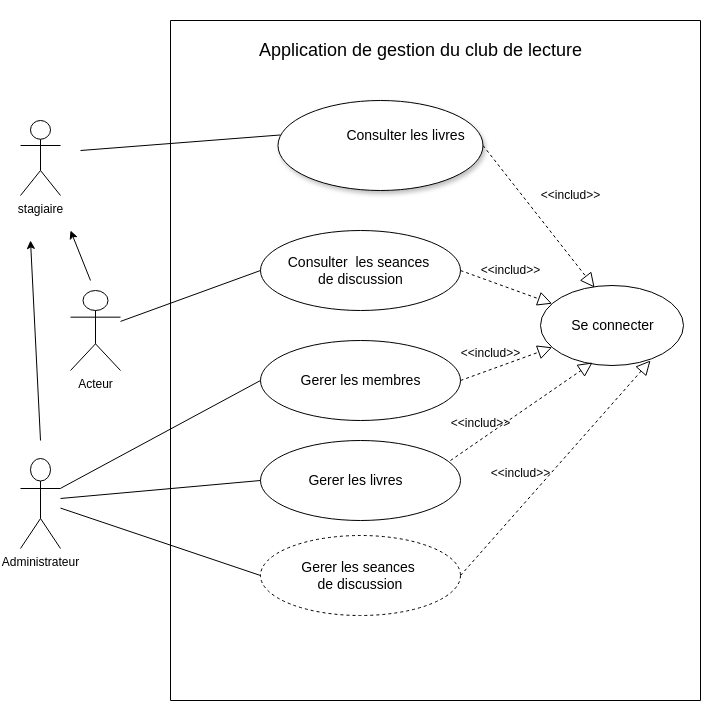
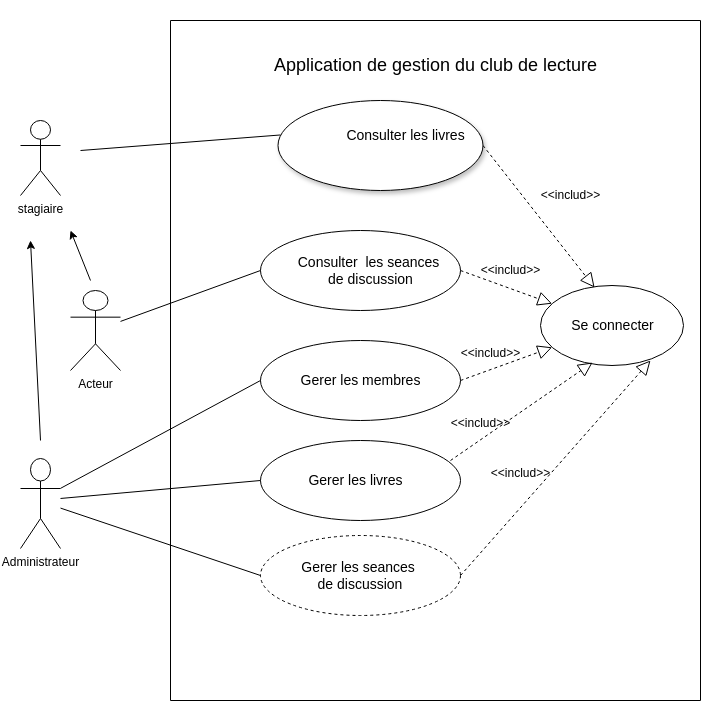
(421, 51) -> (436, 66)
(361, 271) -> (371, 271)
